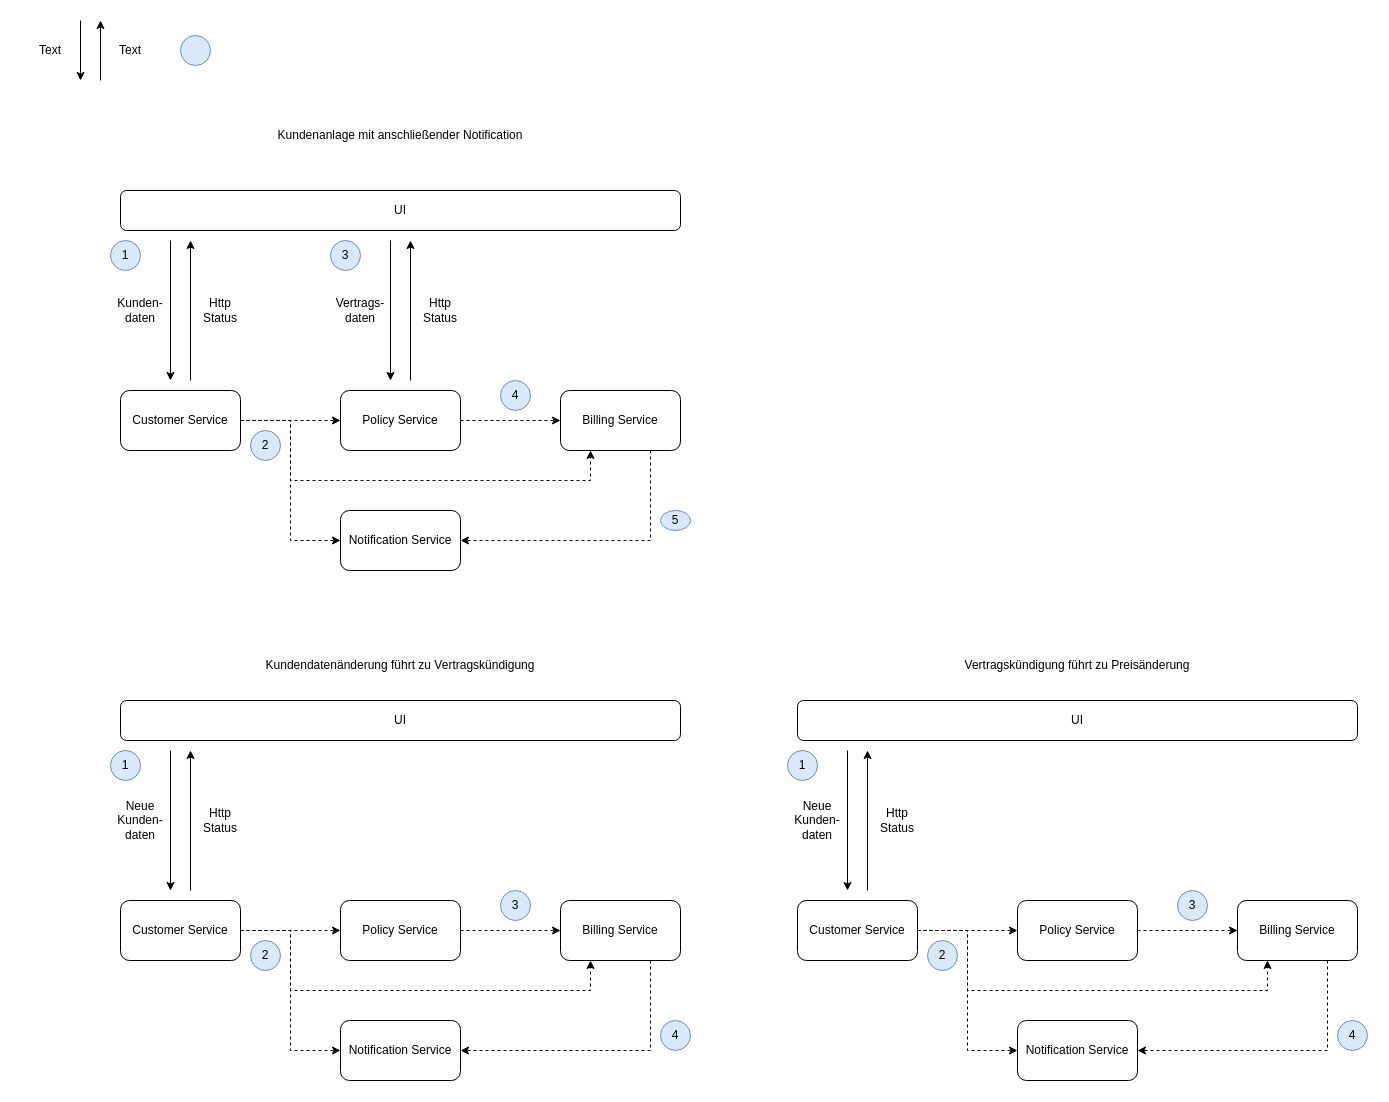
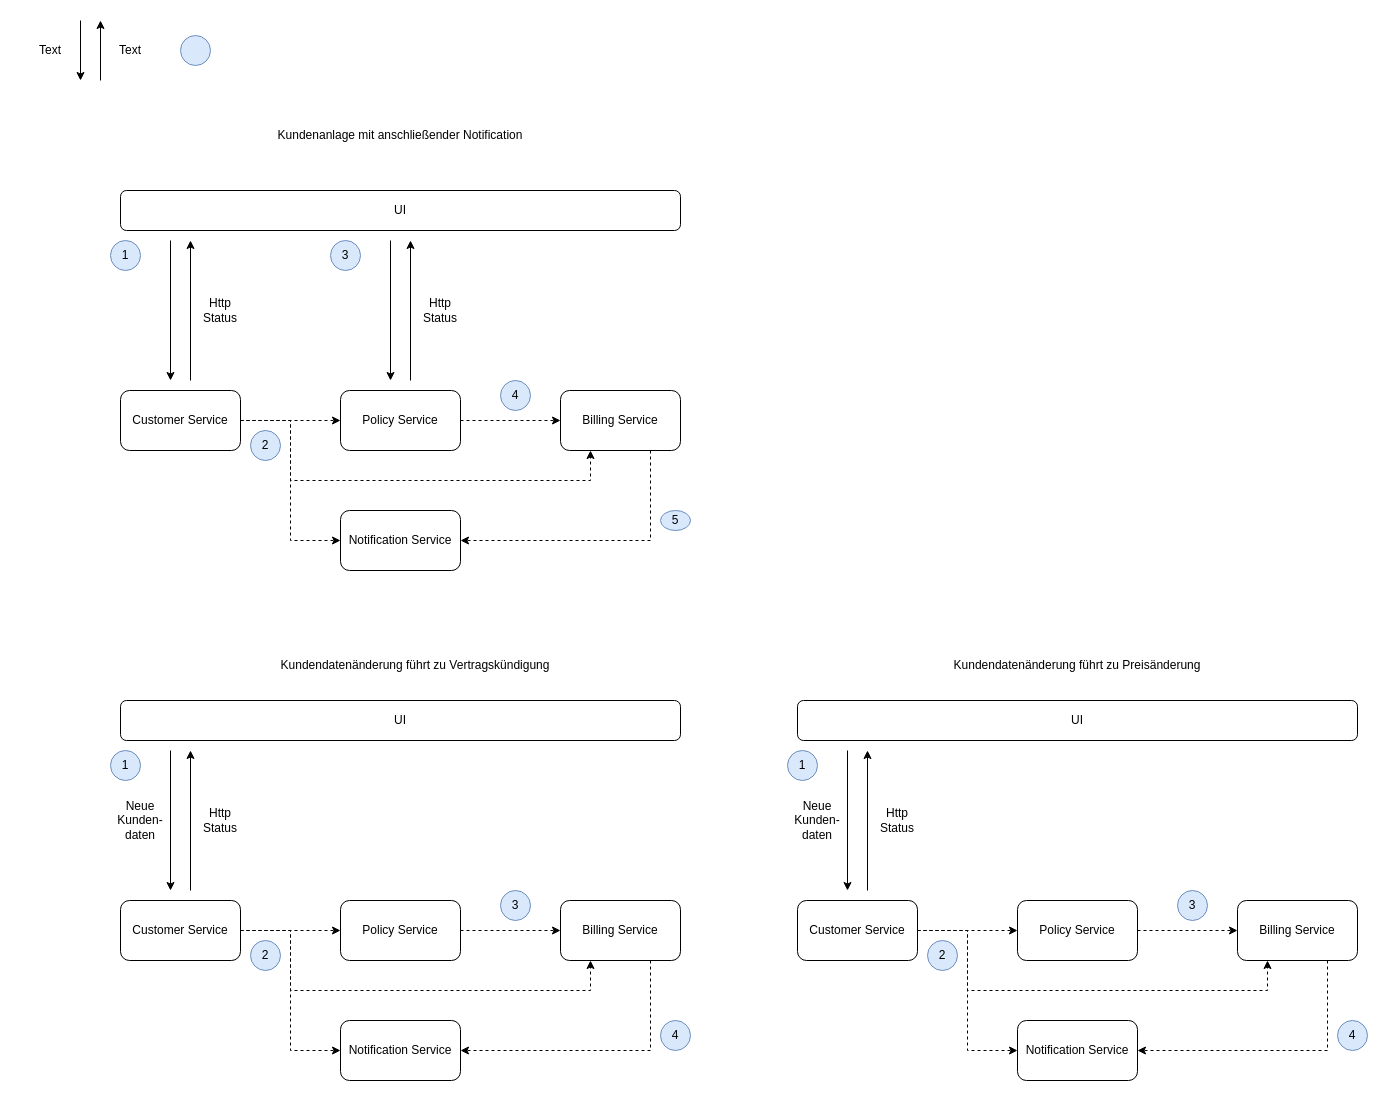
(141, 311) -> none
(361, 311) -> none
(401, 666) -> (416, 666)
(1078, 666) -> (1078, 666)
